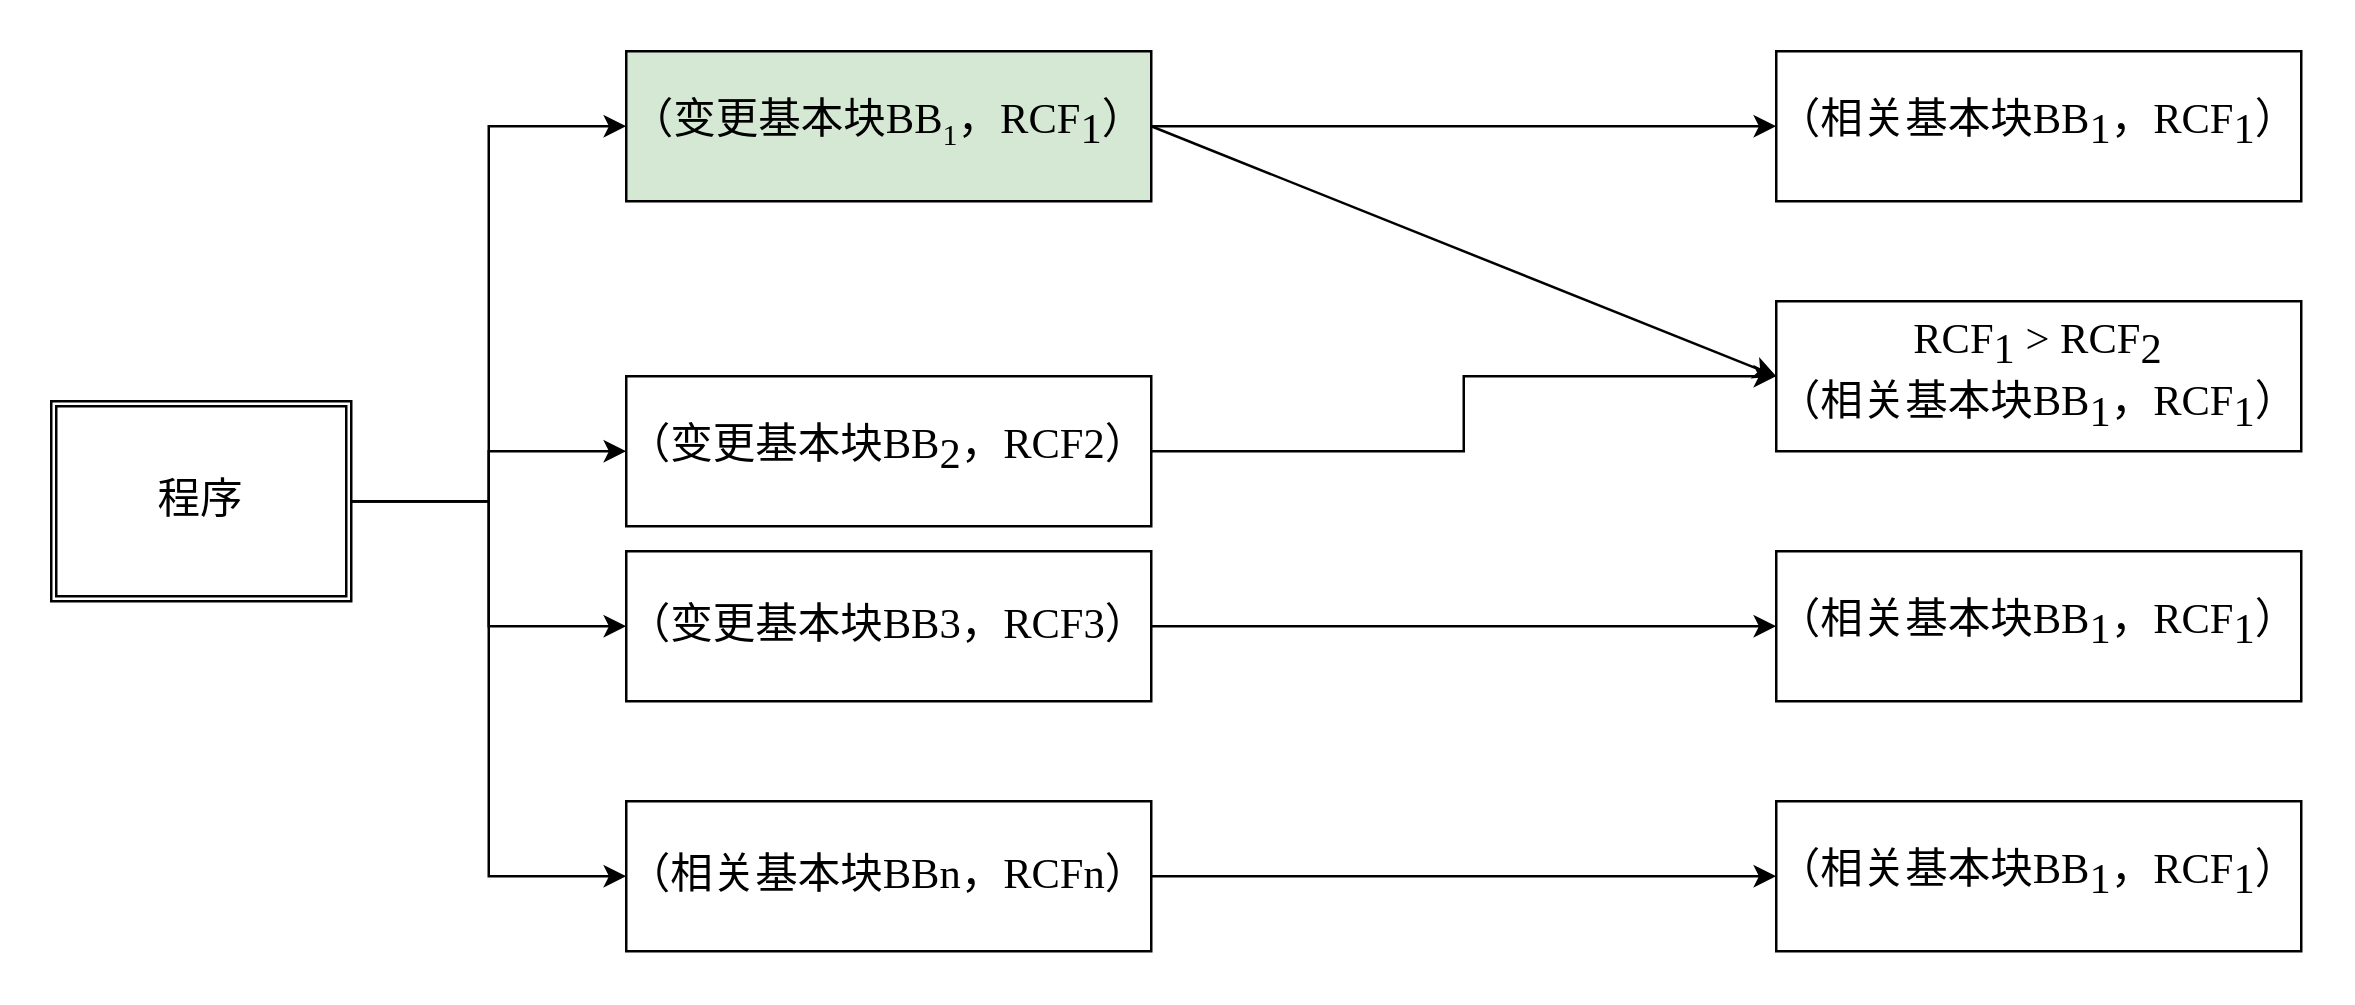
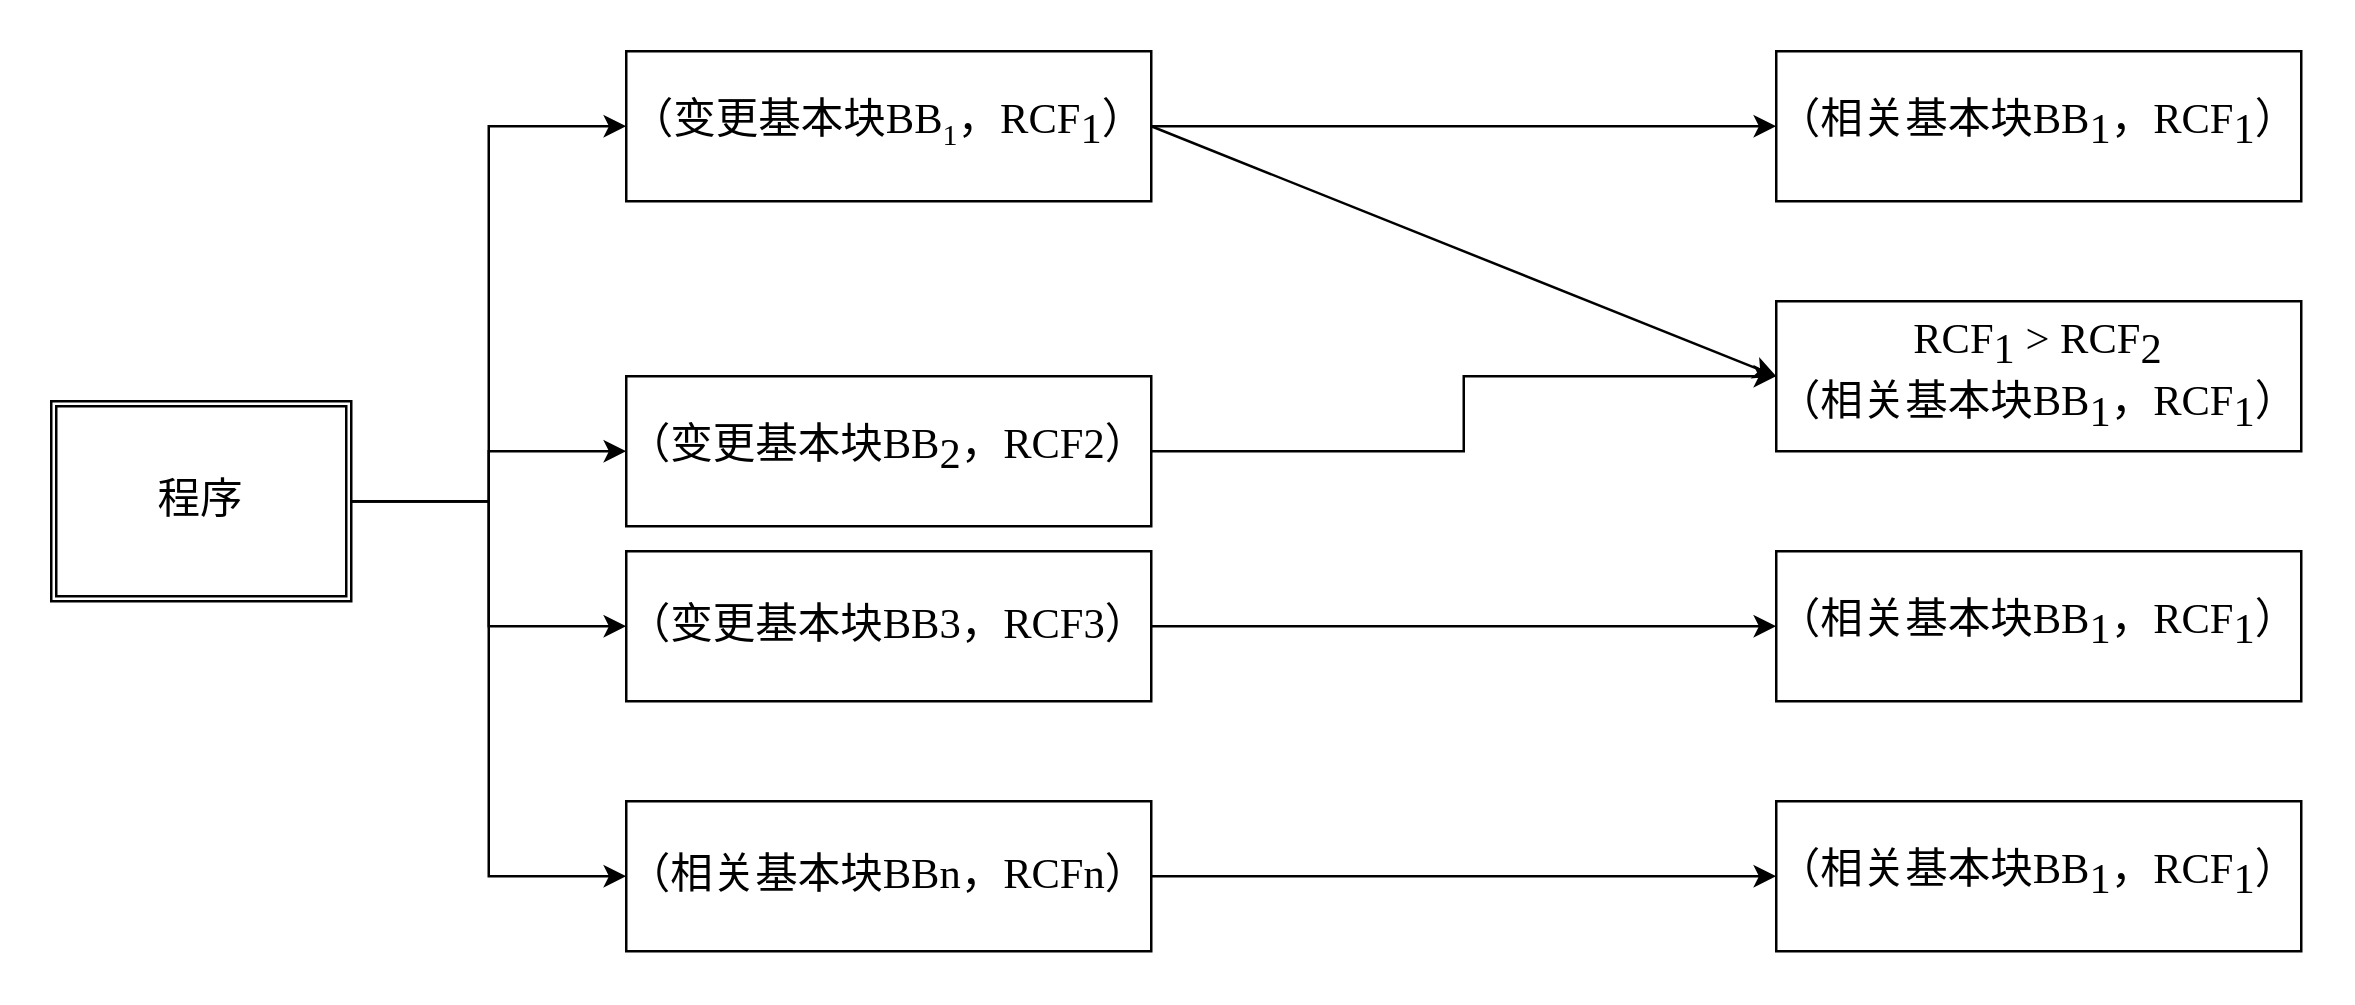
(889, 126) -> (889, 126)
